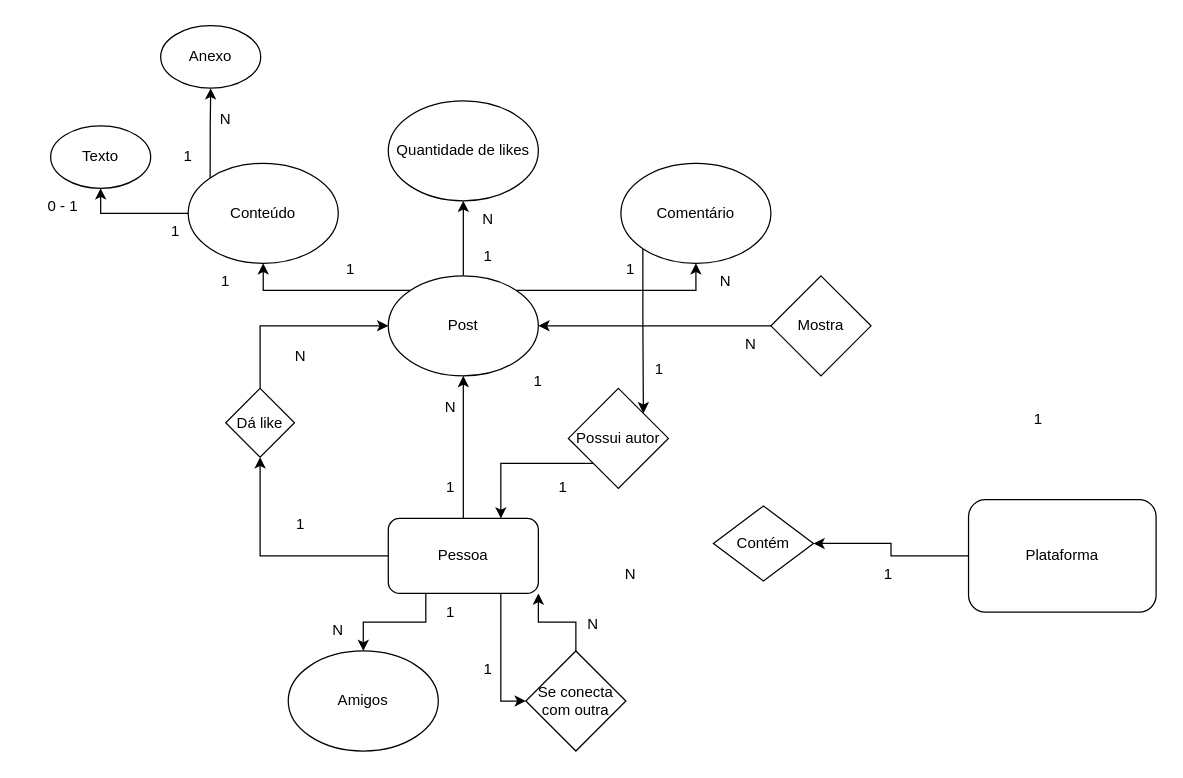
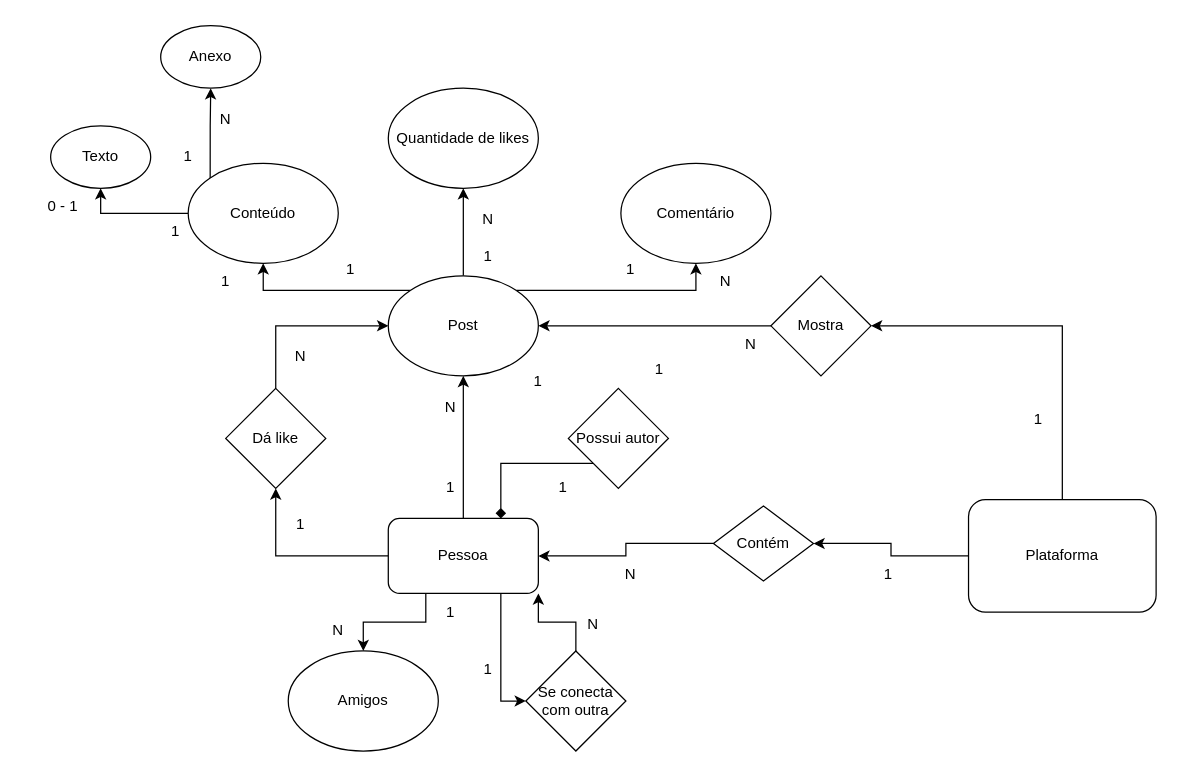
(463, 151) -> (463, 138)
none -> (1057, 326)
(643, 327) -> none
(260, 423) -> (276, 438)
(501, 508) -> (501, 507)
none -> (626, 545)
